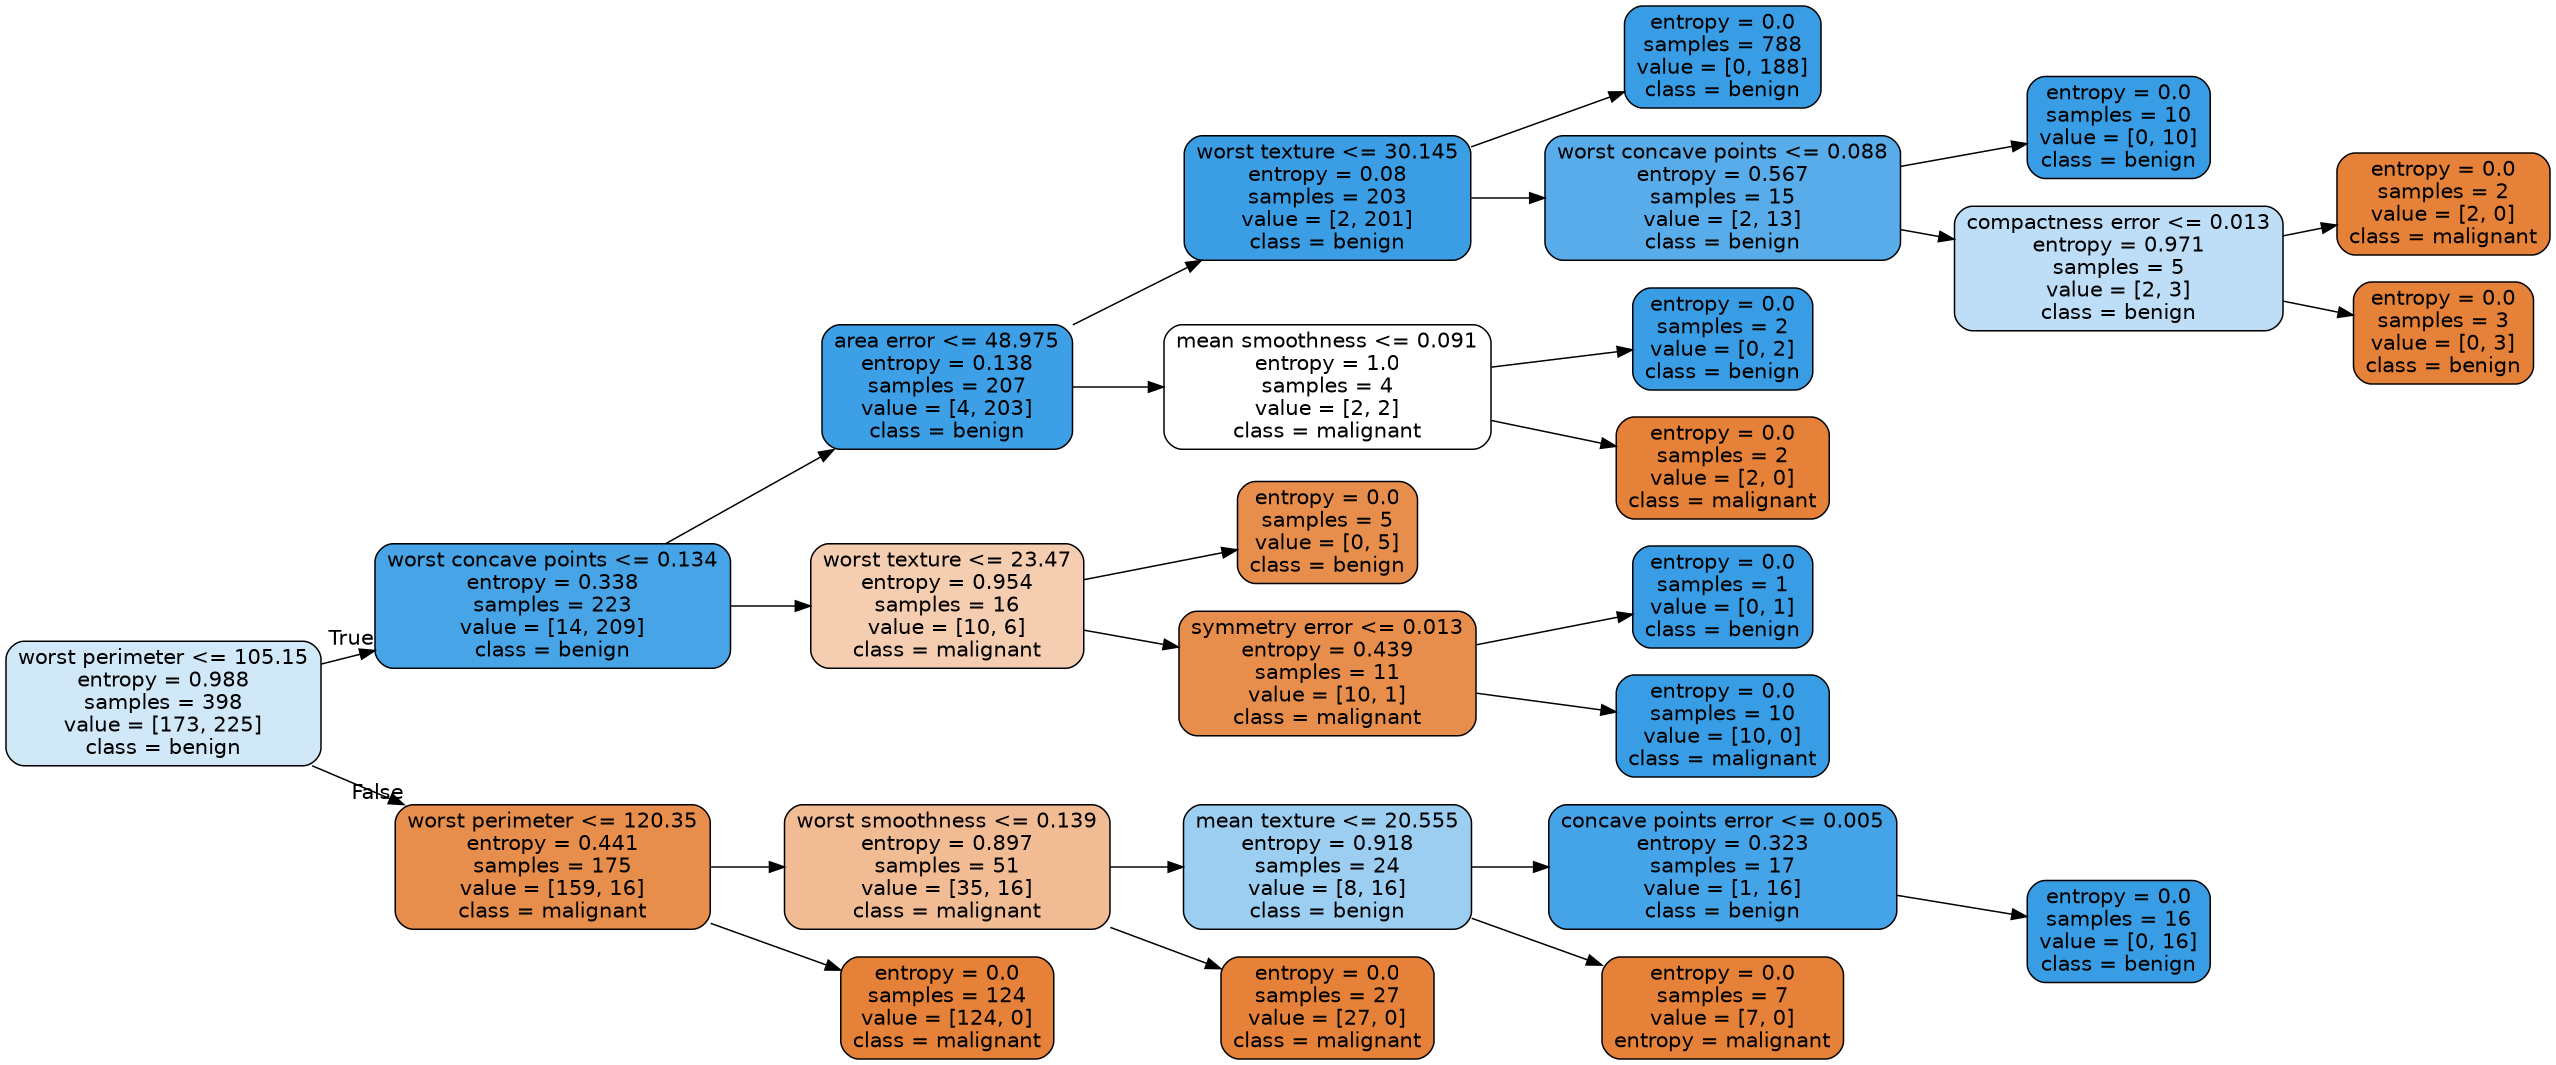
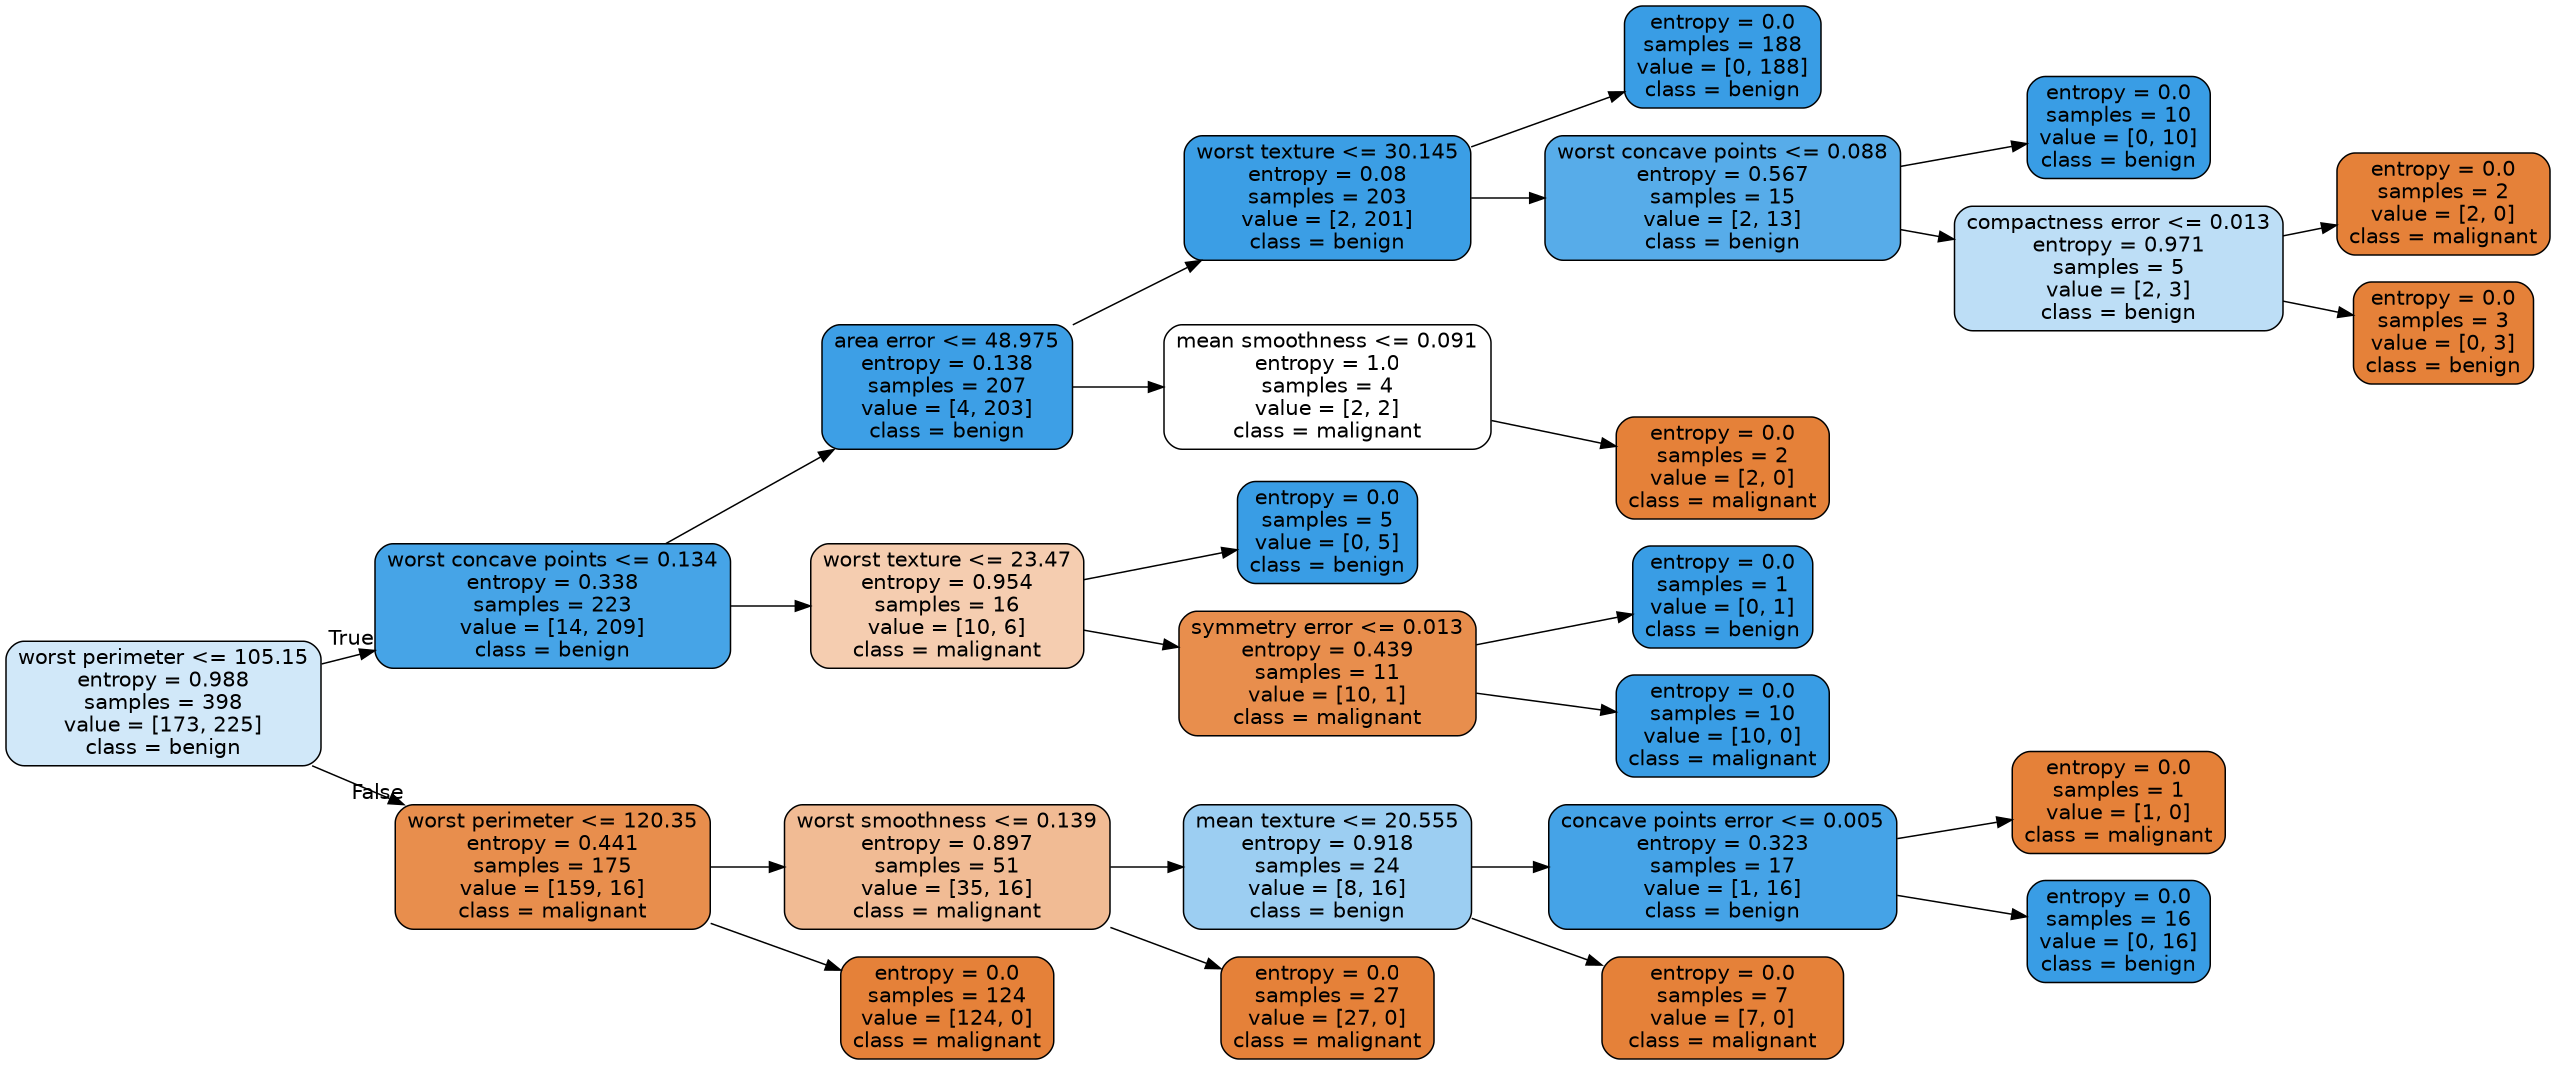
(1723, 57) -> (1723, 57)
(1723, 339) -> none
(1328, 532) -> (1328, 532)
none -> (2119, 802)
(1723, 1008) -> (1723, 1008)
